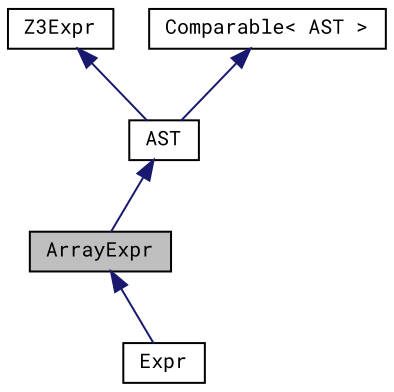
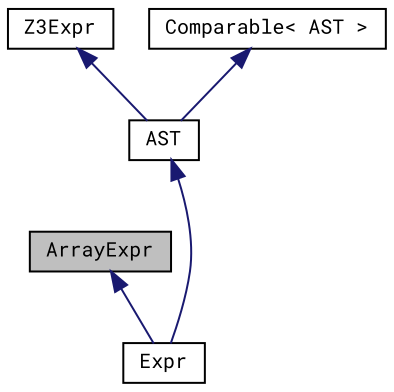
(127, 205) -> (191, 262)
